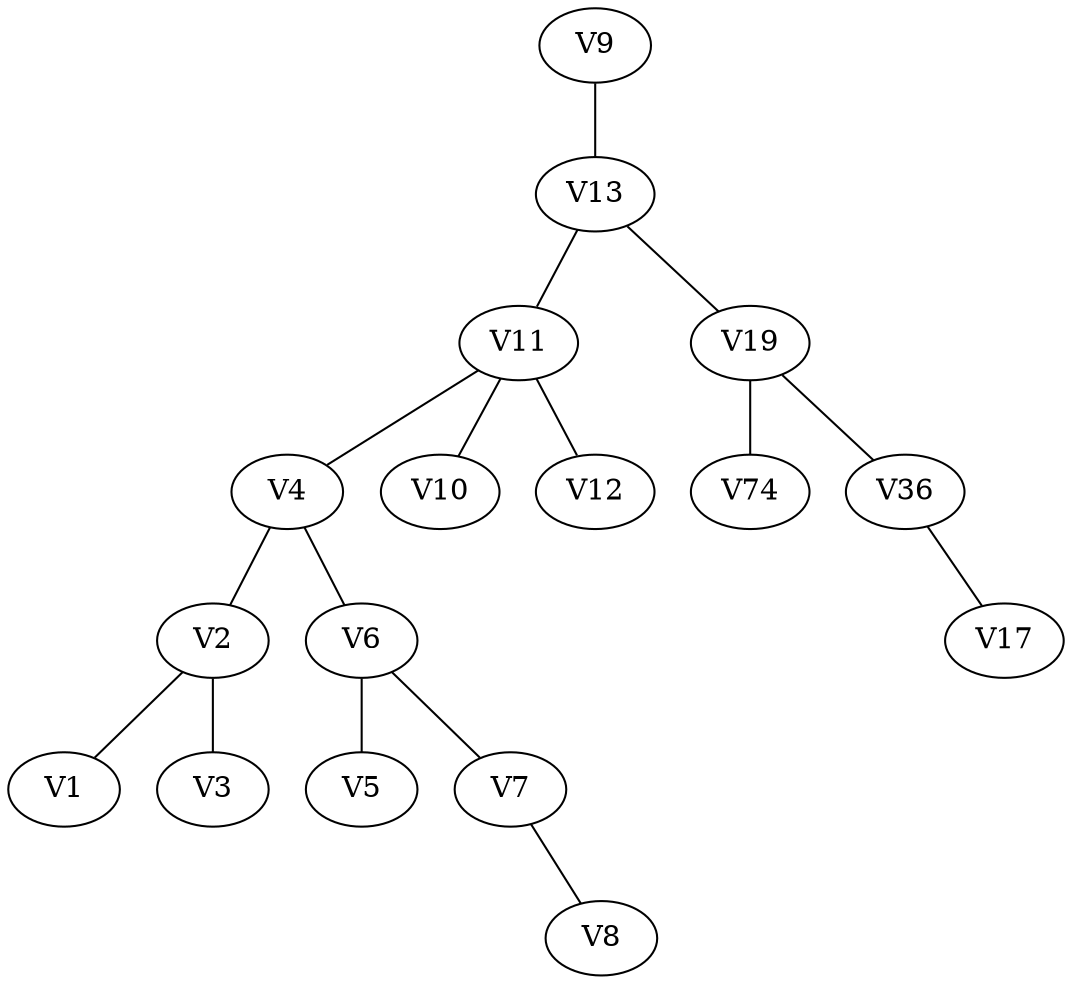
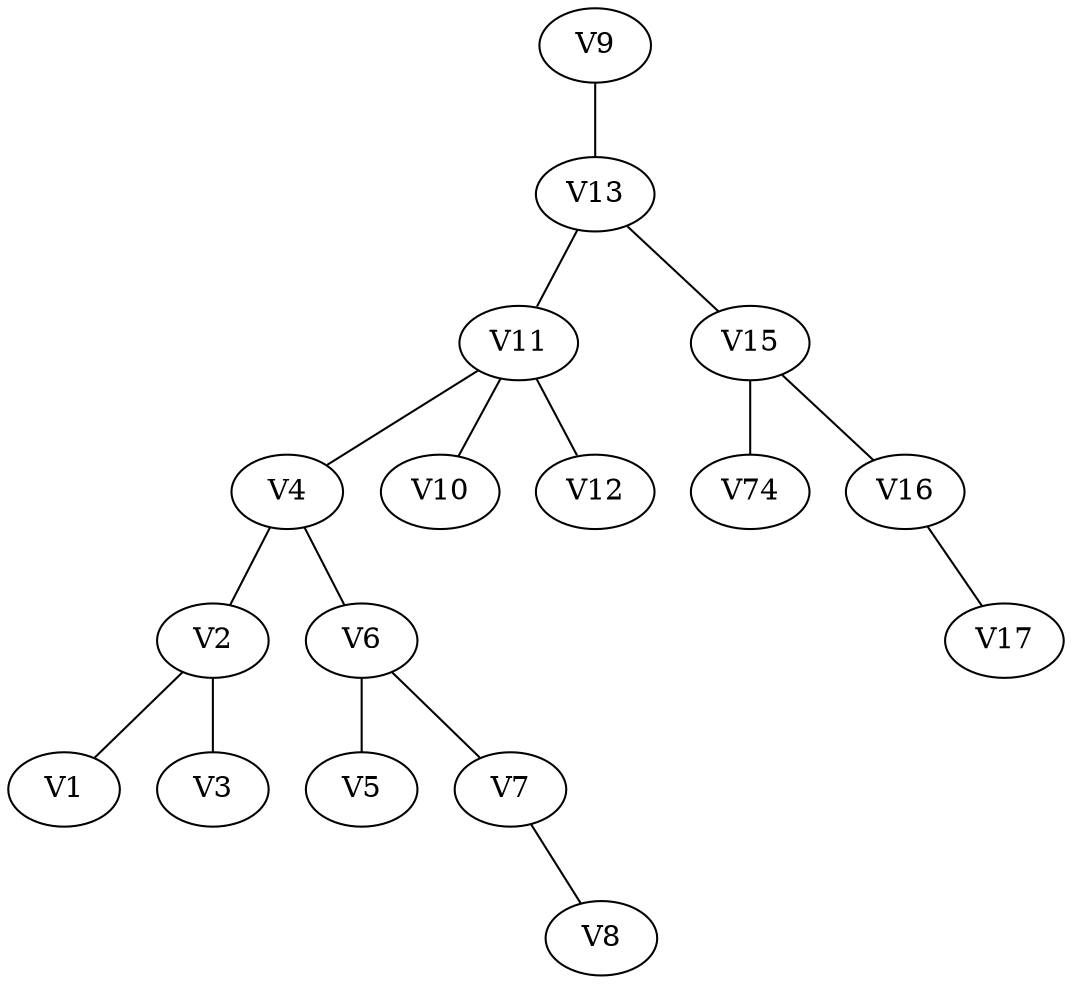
(750, 343) -> (750, 343)
(905, 492) -> (905, 492)
